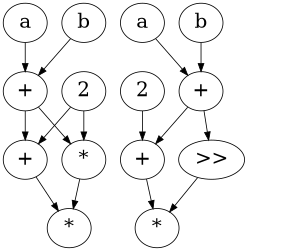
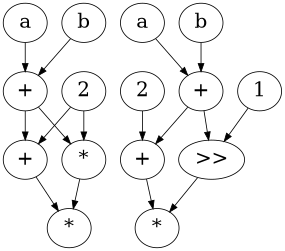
none -> (260, 91)
